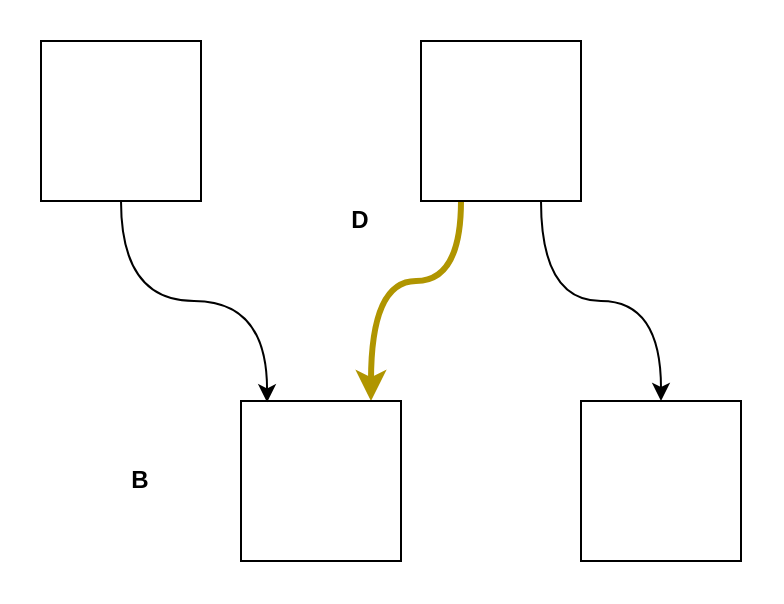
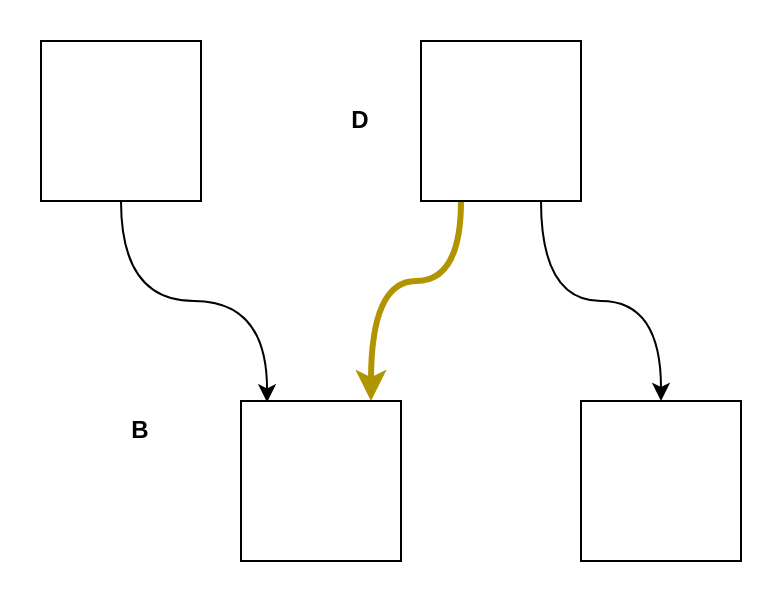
(361, 221) -> (361, 121)
(141, 481) -> (141, 431)
